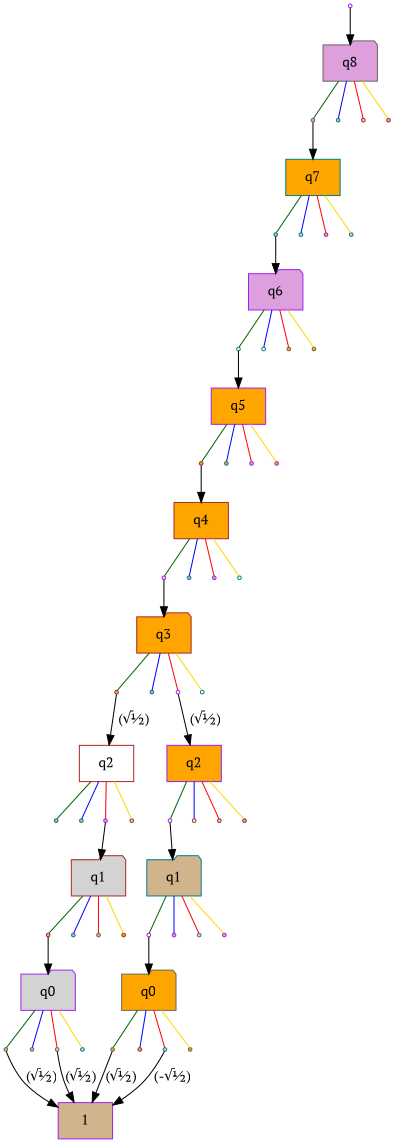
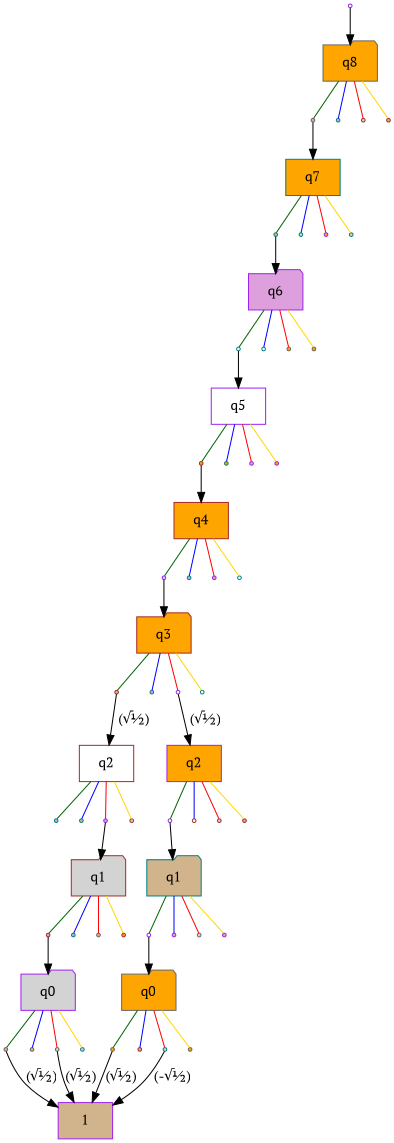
(350, 63) -> (350, 63)
(238, 406) -> (238, 406)
